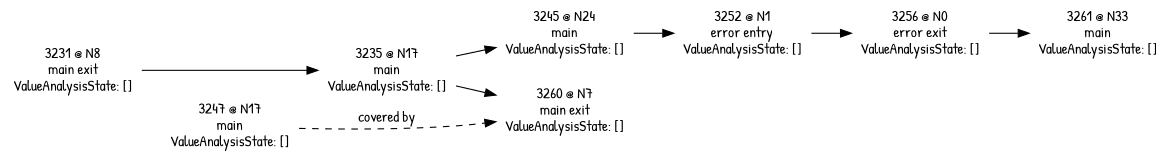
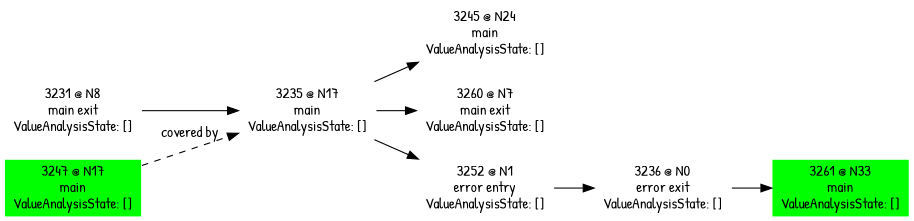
(648, 33) -> (391, 147)
(920, 33) -> (663, 188)
(1098, 33) -> (841, 188)
(230, 126) -> (73, 188)
(392, 129) -> (185, 151)
